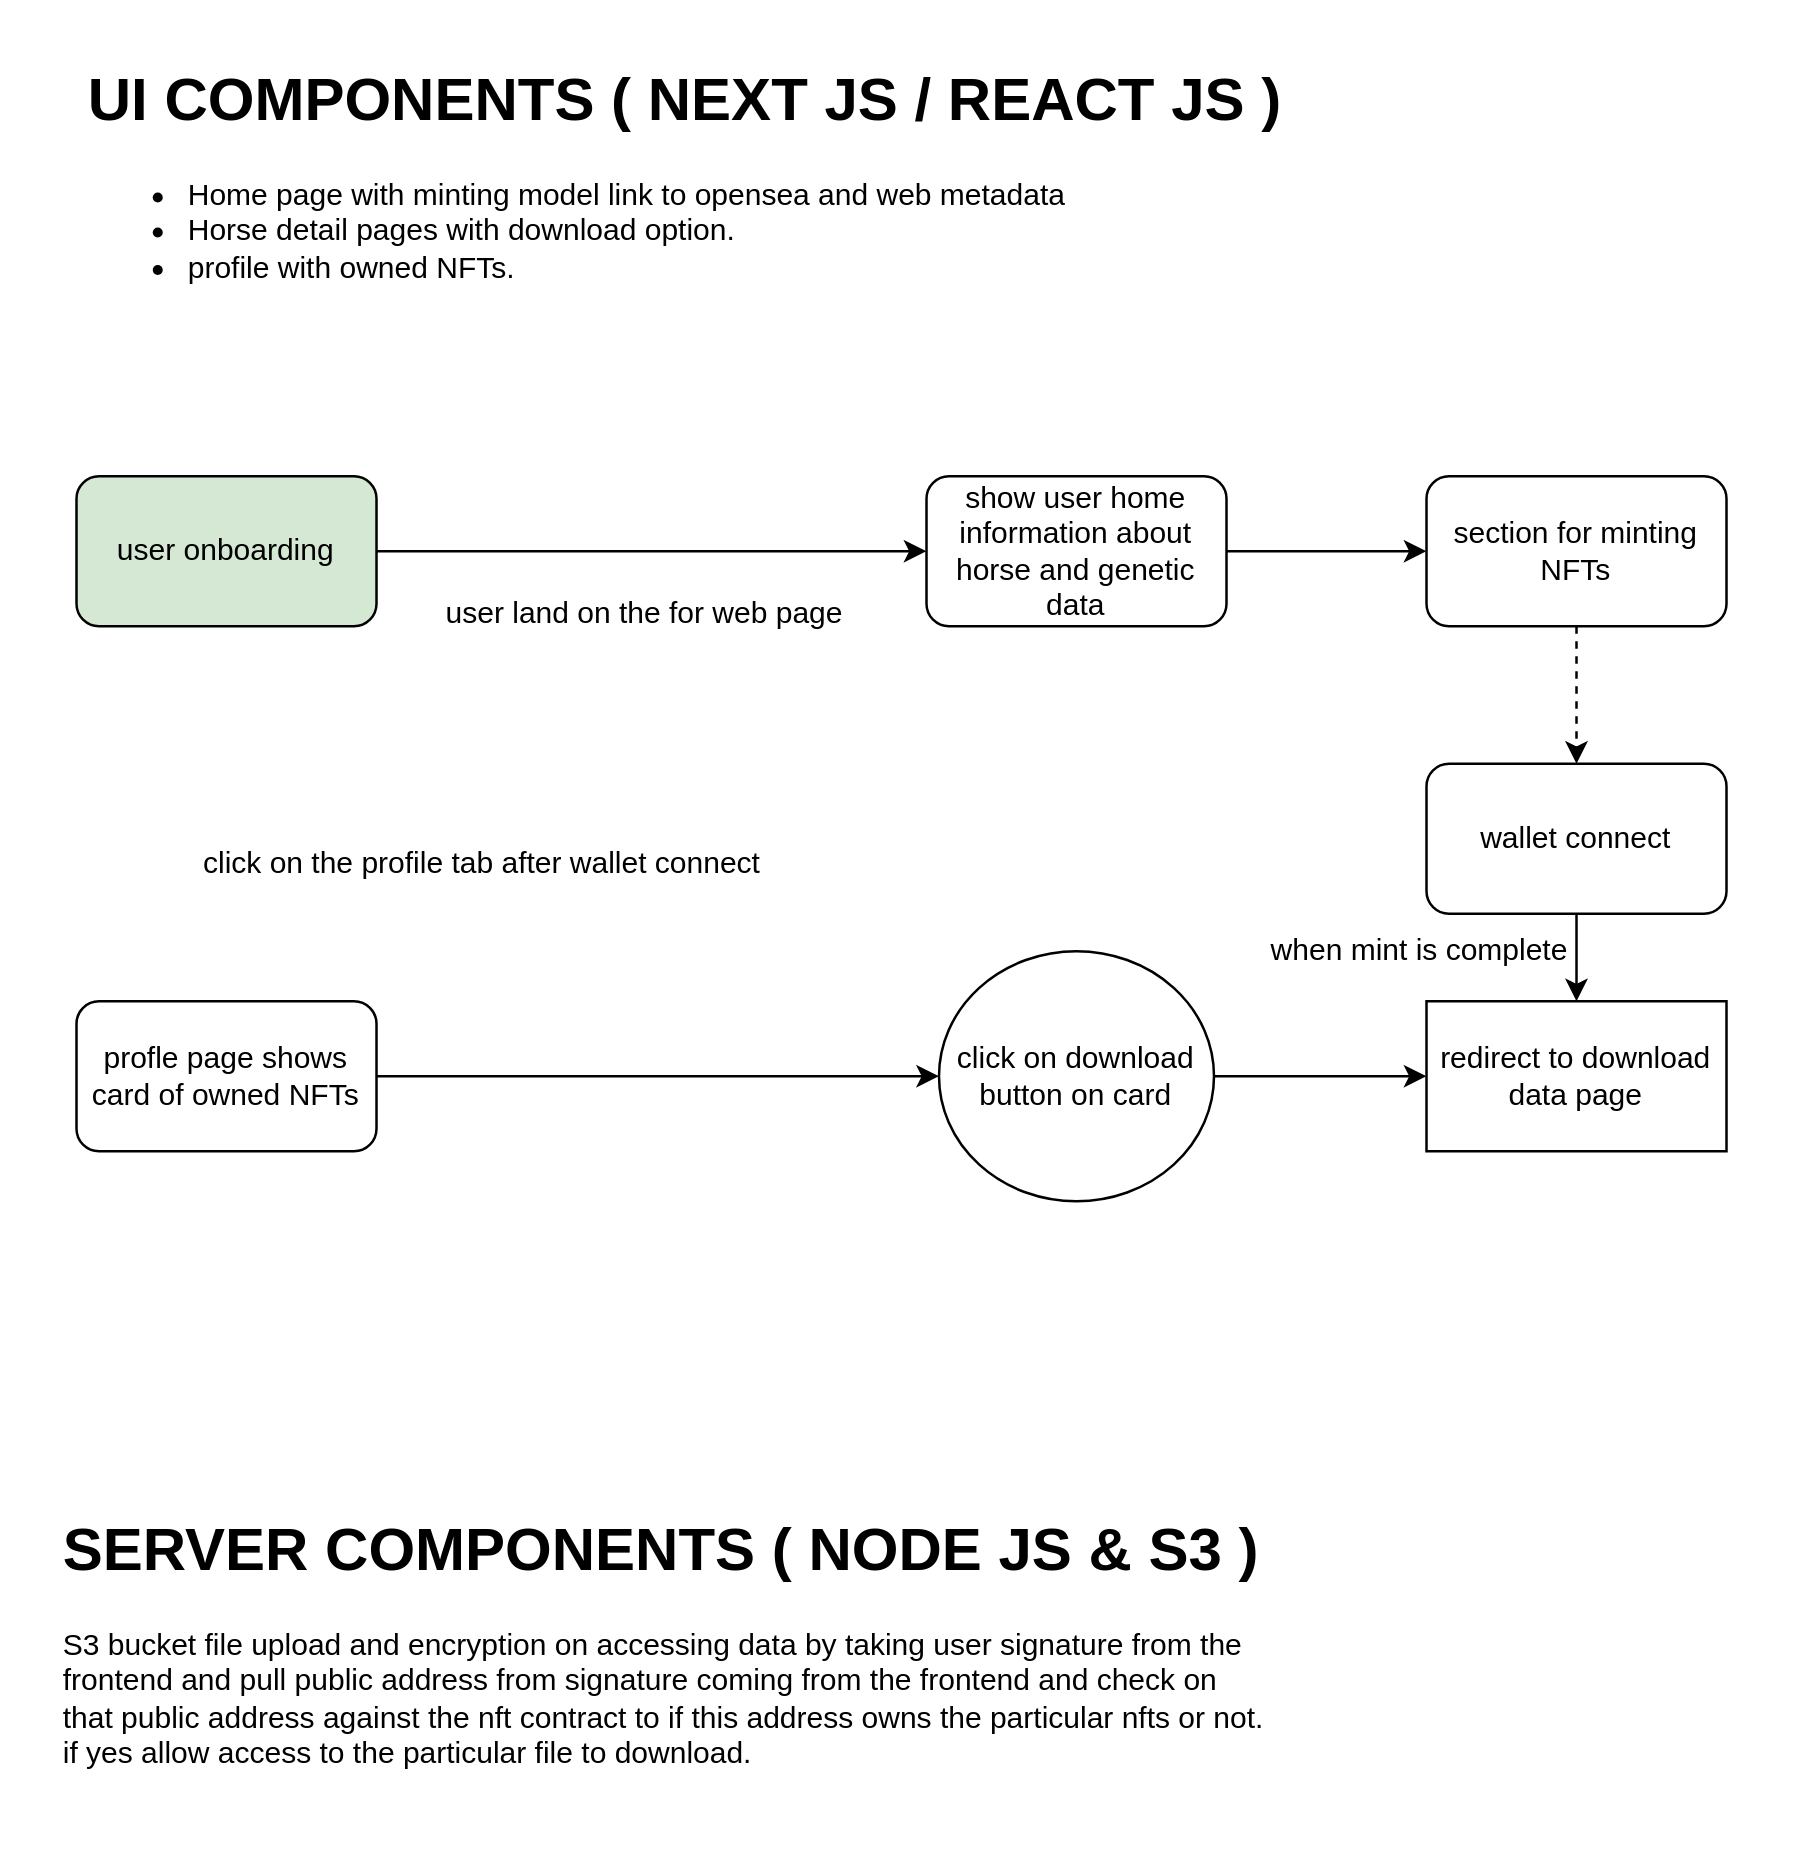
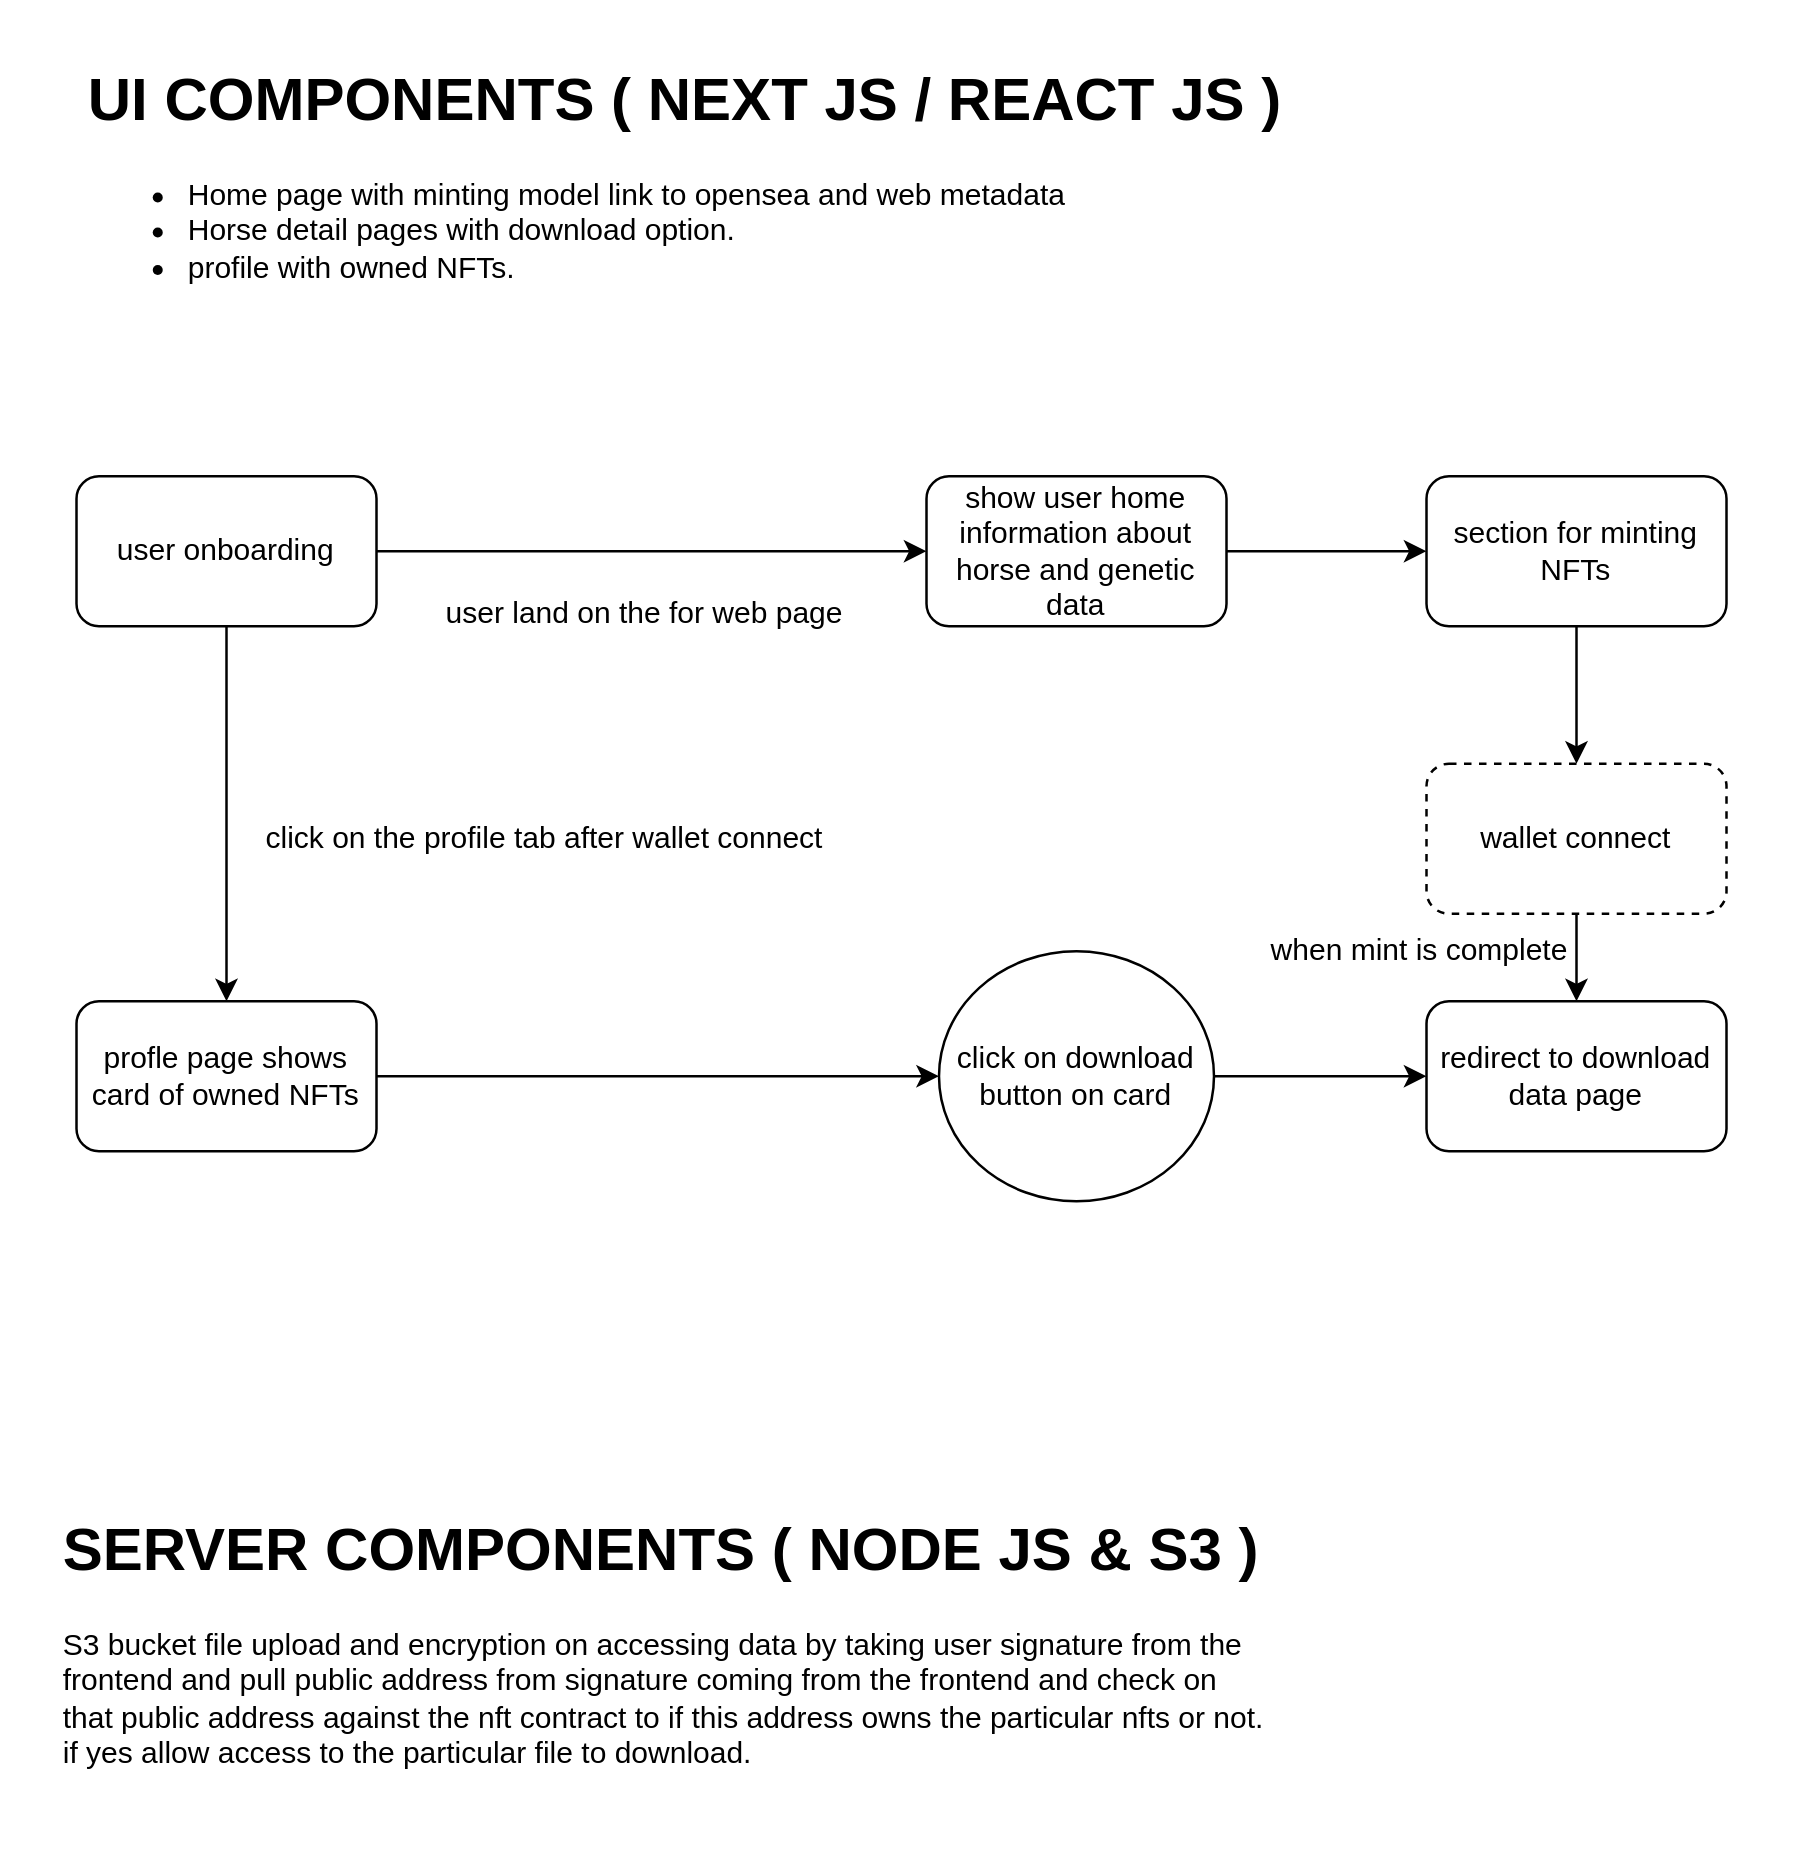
(226, 551) -> (226, 551)
(1576, 692) -> (1576, 692)
none -> (226, 805)
(1576, 839) -> (1576, 839)
(483, 864) -> (545, 839)
(1576, 1076) -> (1576, 1076)
